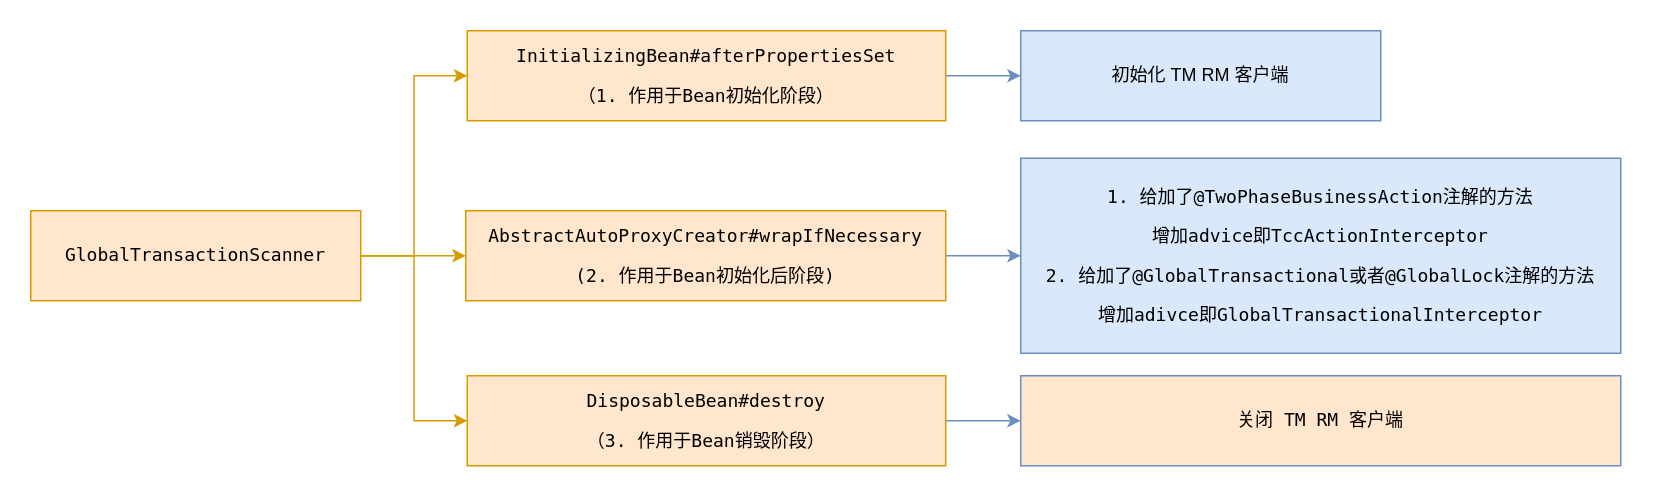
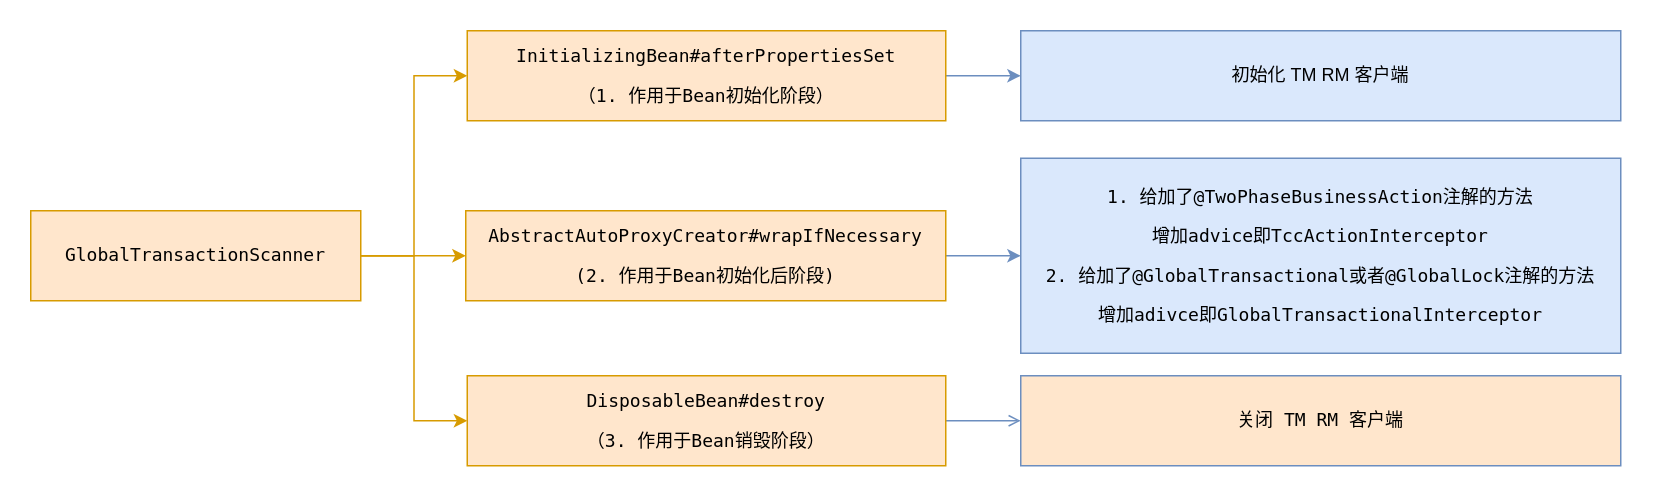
(1201, 76) -> (1321, 76)
(1009, 421) -> (1011, 421)
